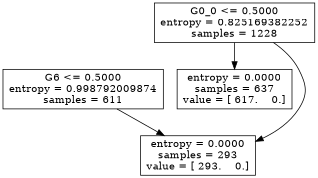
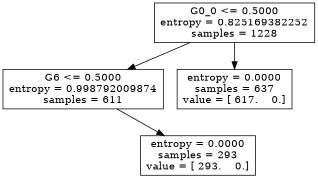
(305, 94) -> (162, 54)
